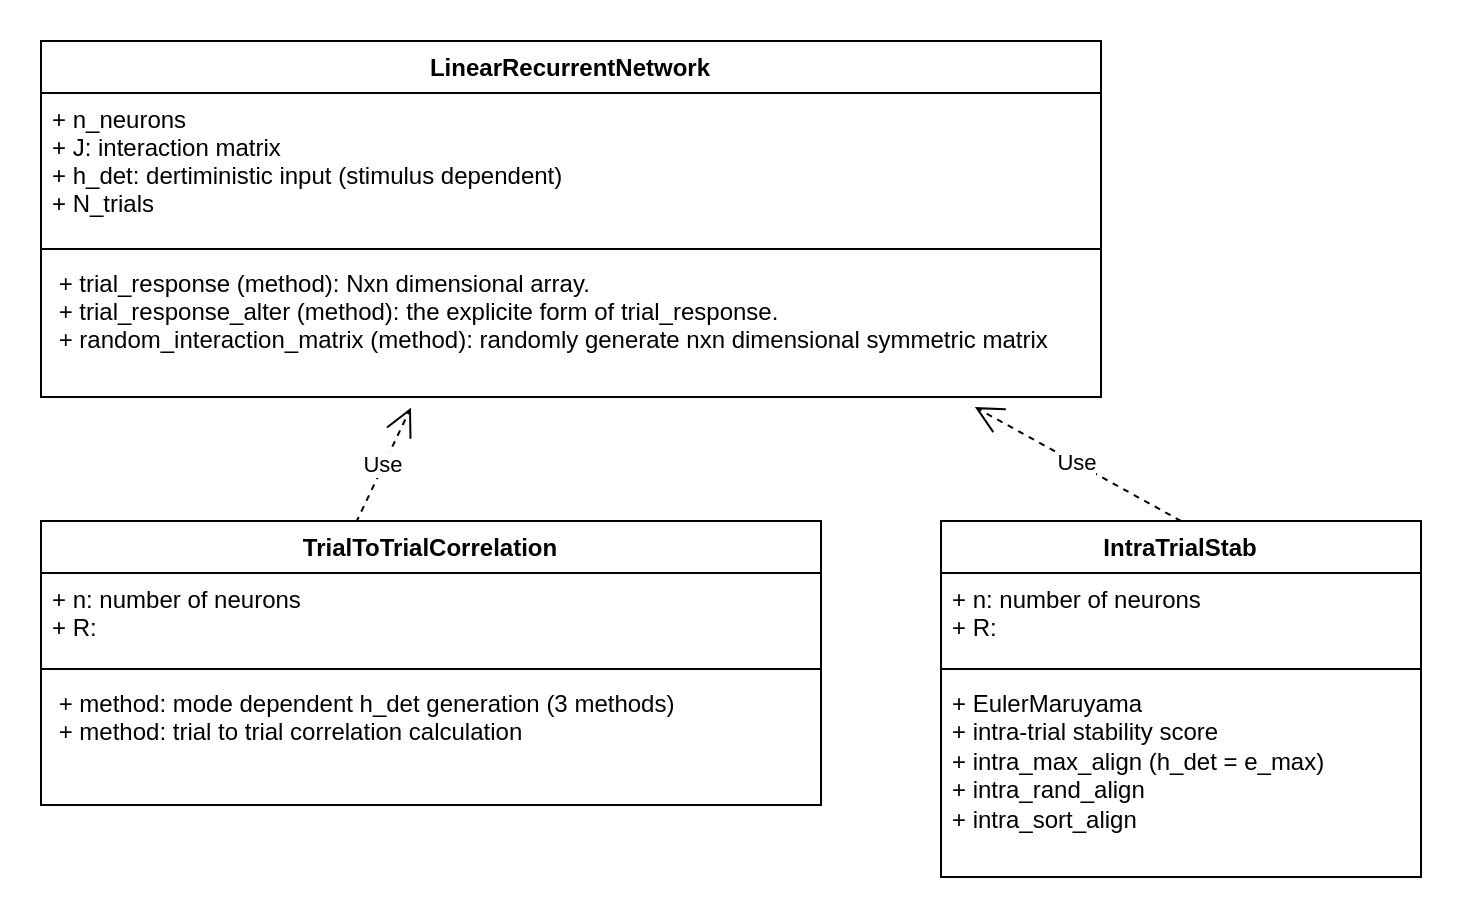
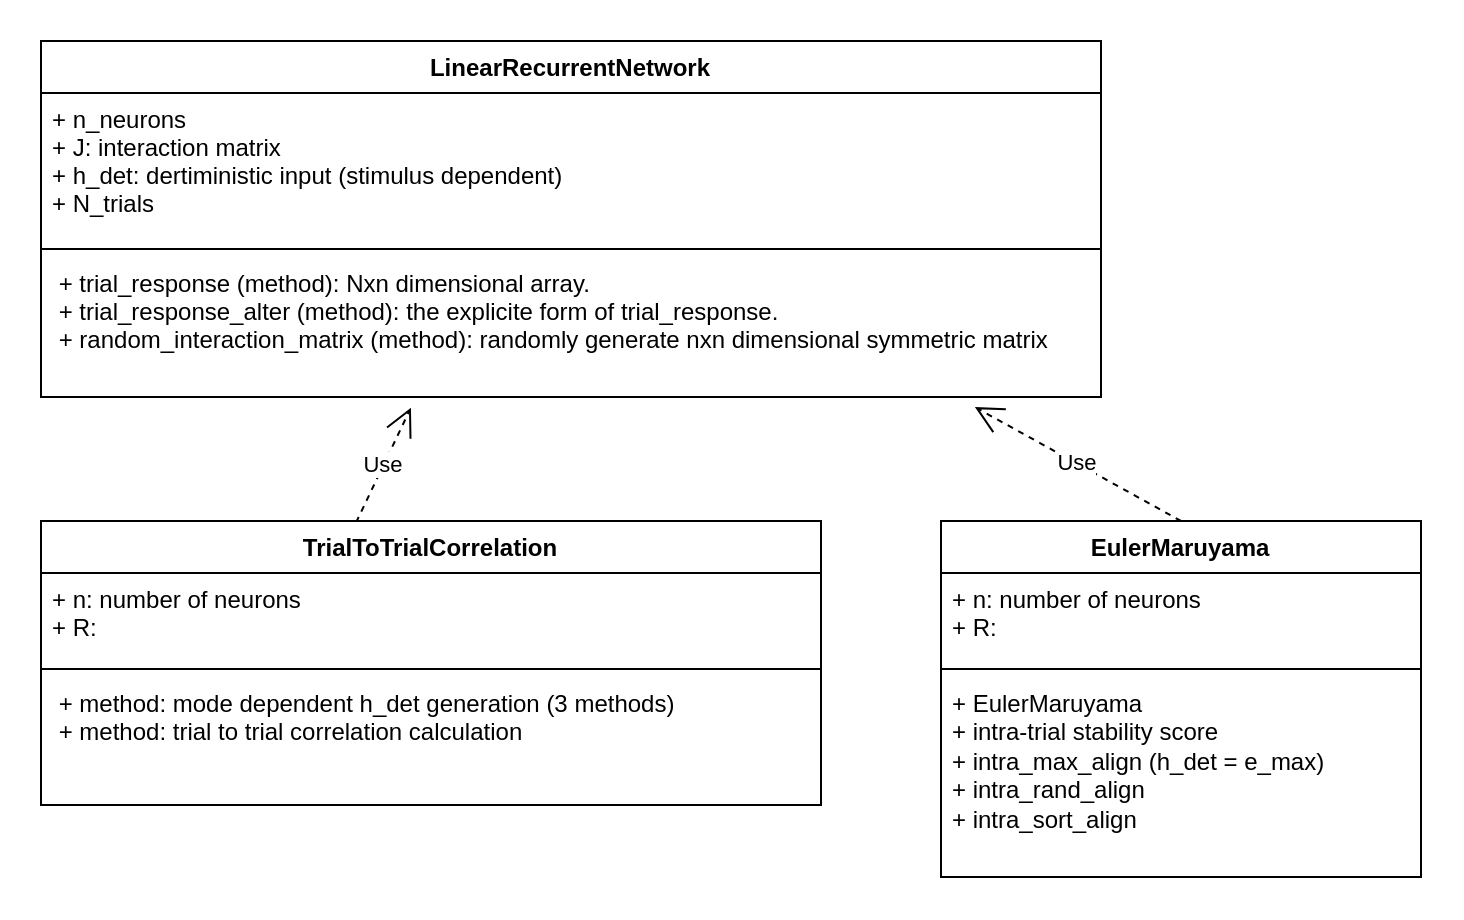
(1181, 549) -> (1181, 549)
